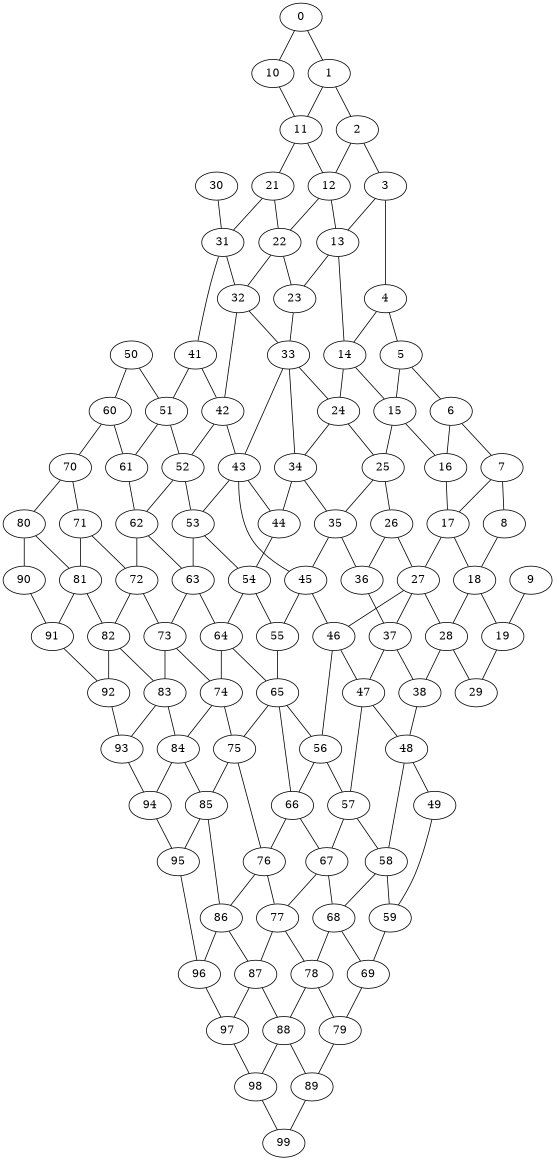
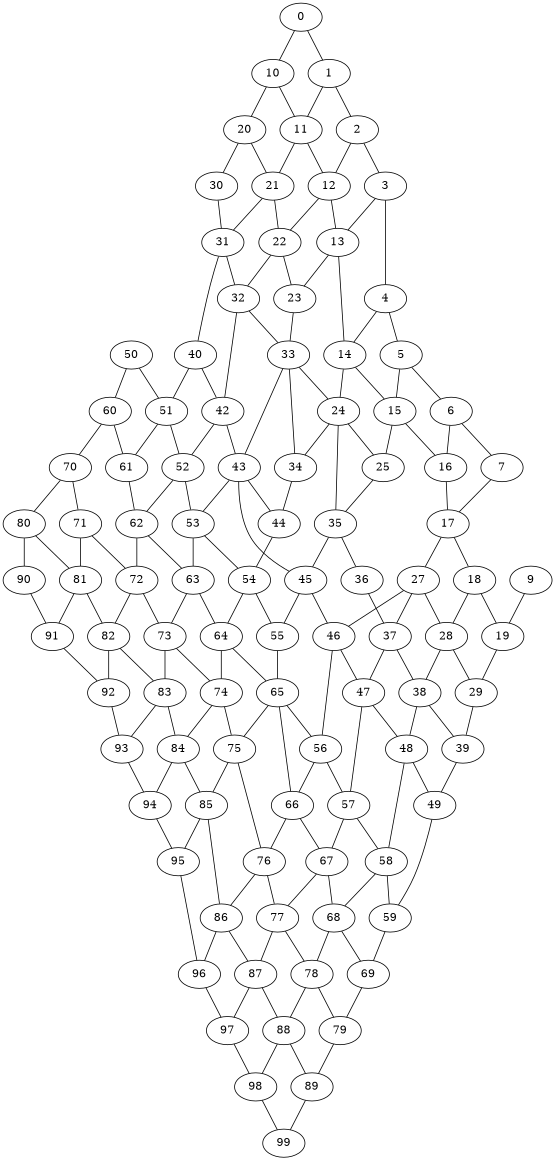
none -> (245, 130)
(195, 355) -> (195, 355)
(316, 496) -> (337, 468)
(392, 524) -> none
(504, 524) -> none
none -> (463, 749)
